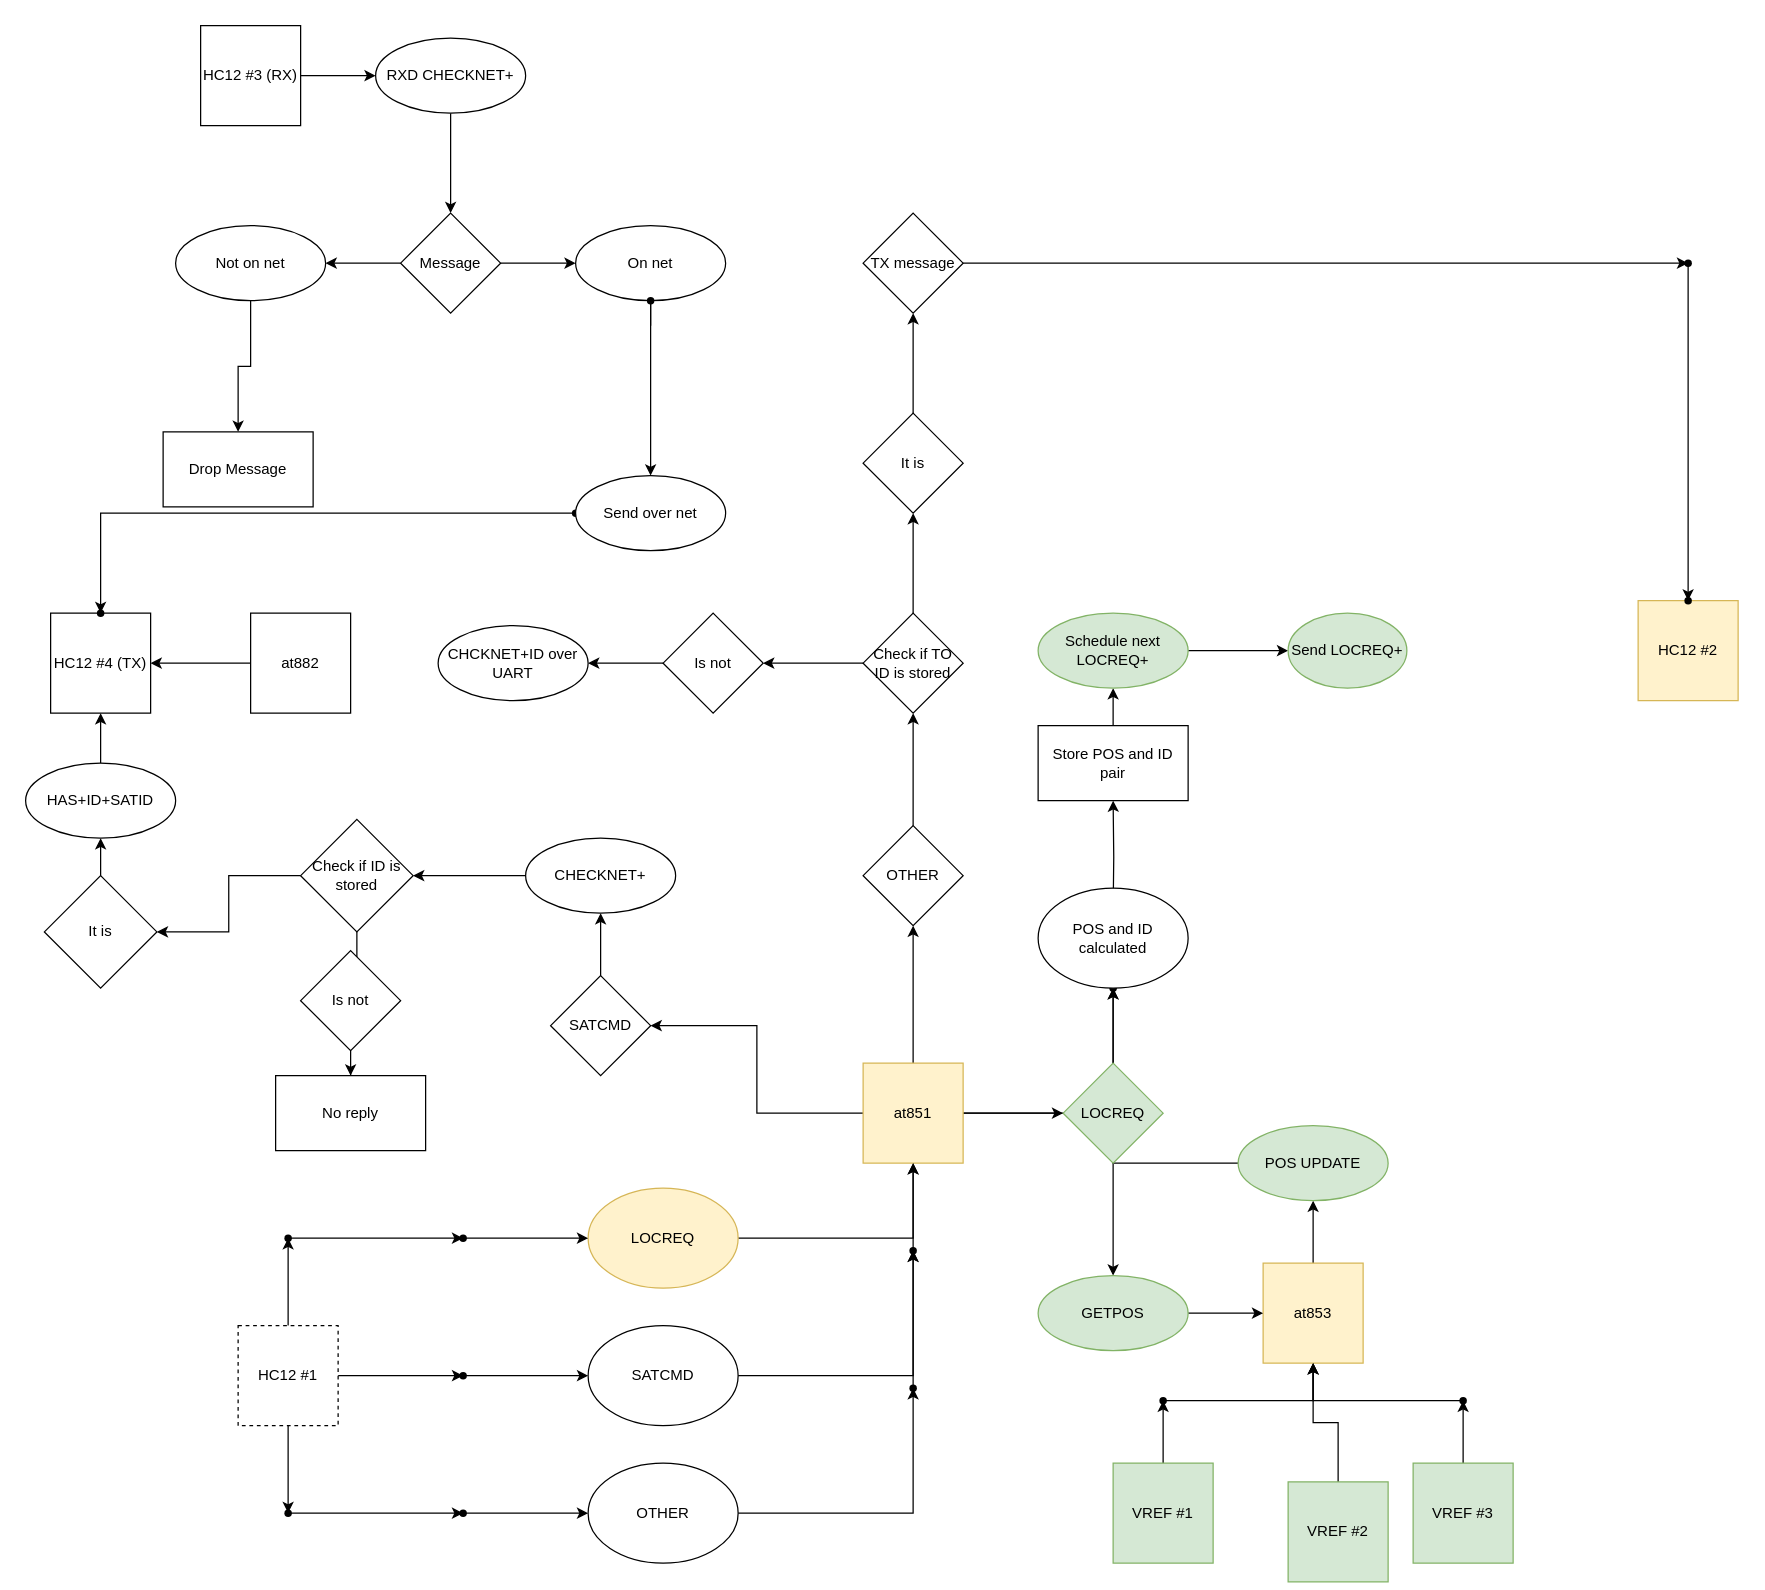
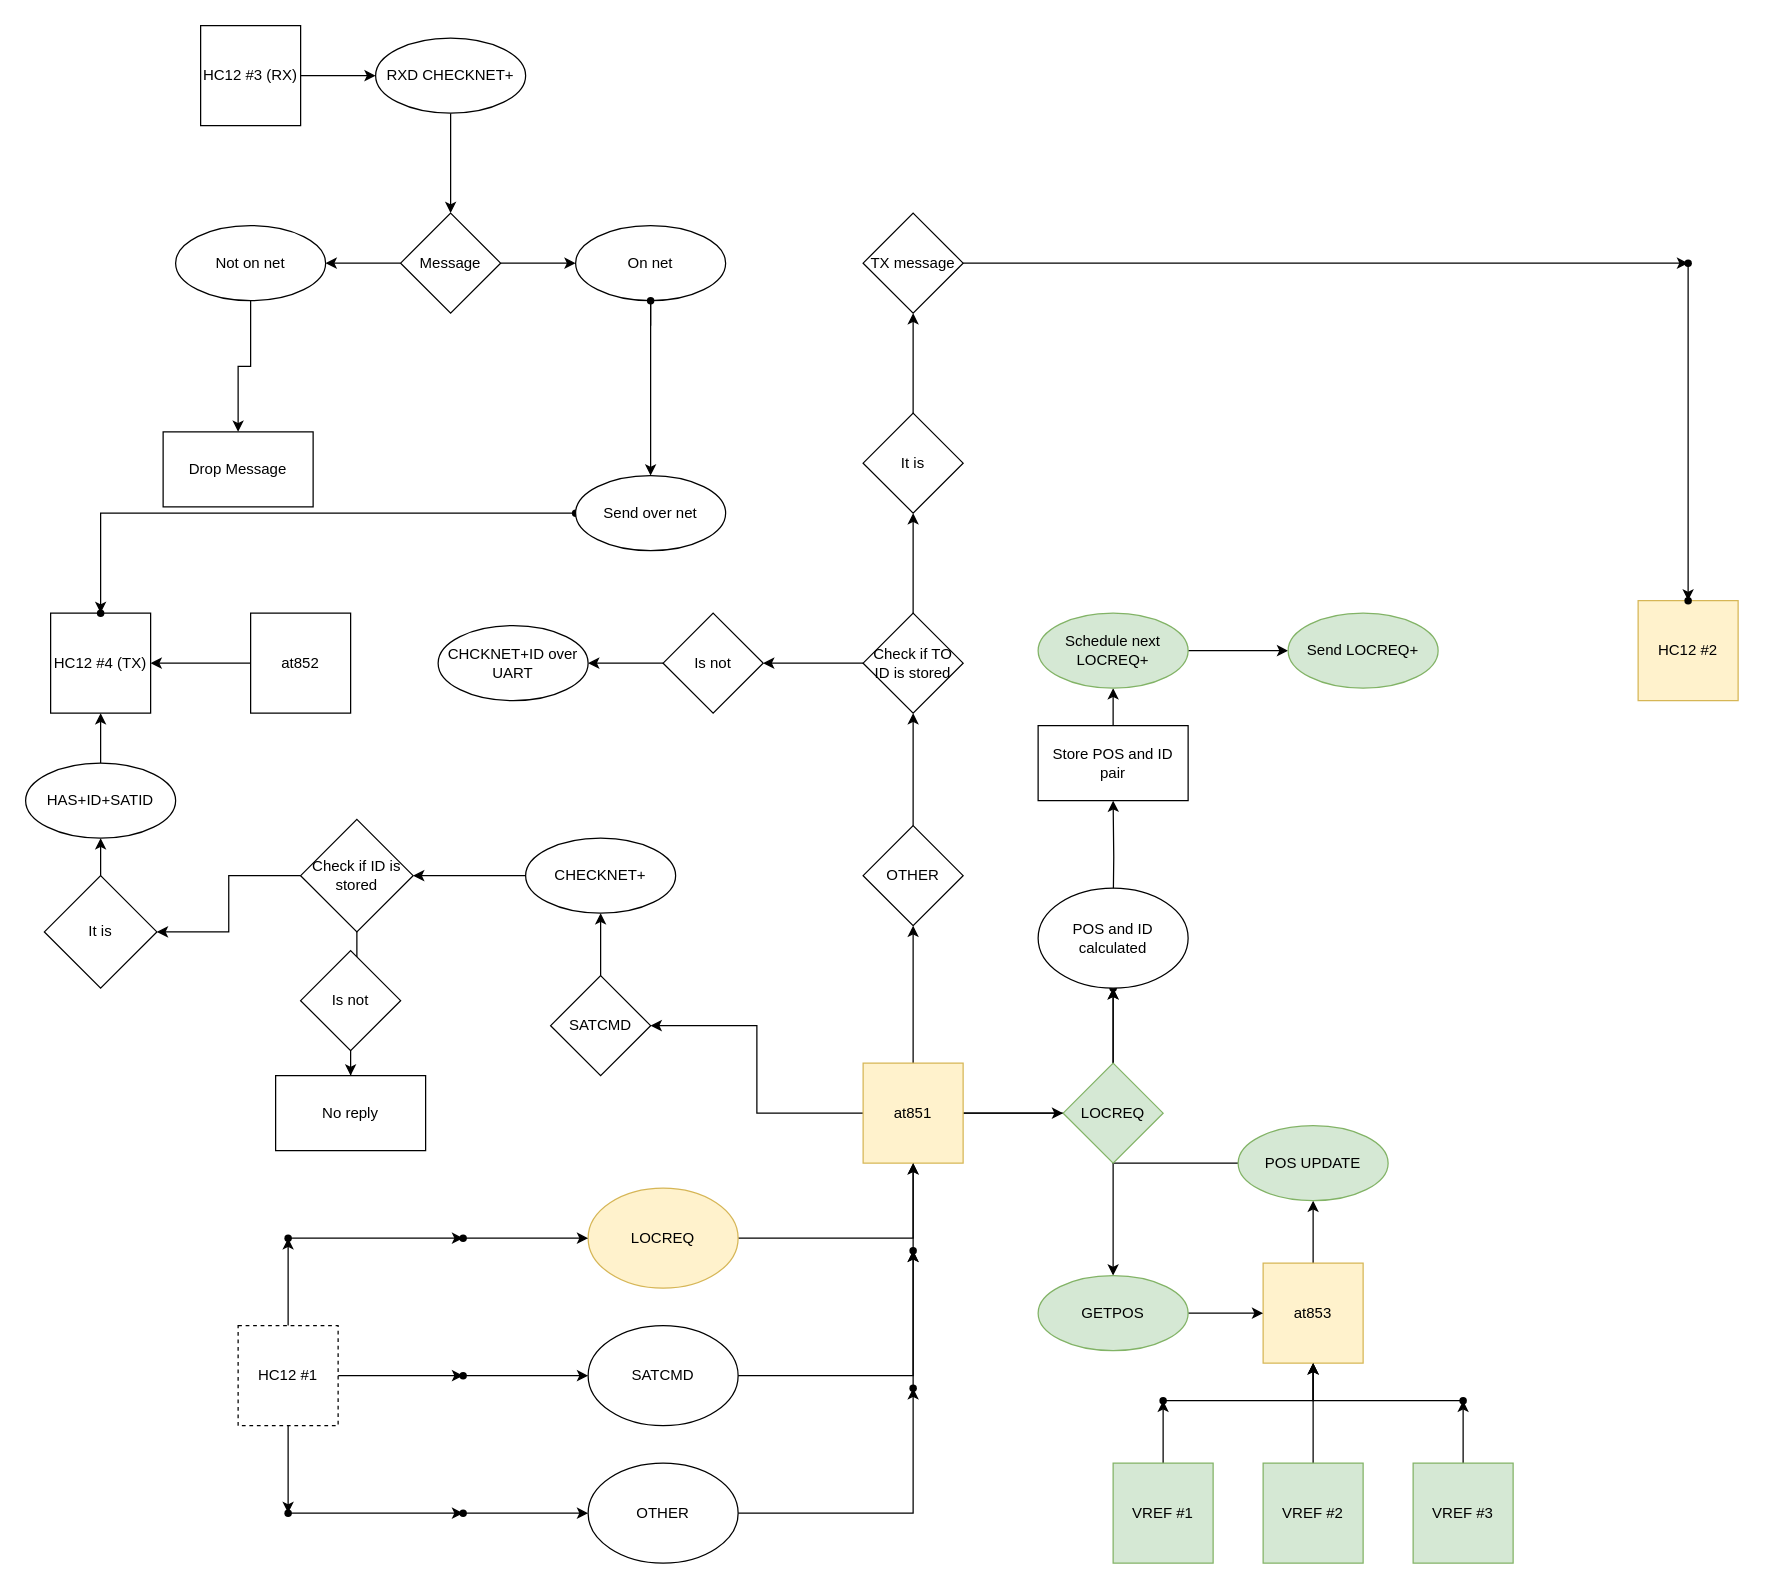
(1348, 651) -> (1363, 651)
(301, 663) -> (301, 663)
(1338, 1532) -> (1313, 1513)
